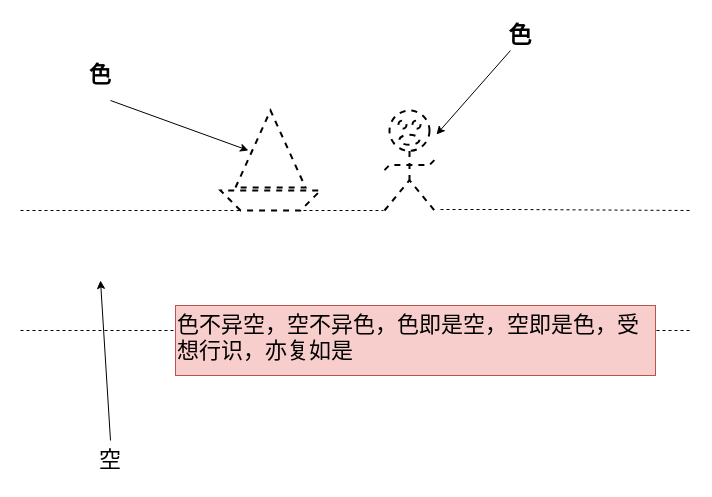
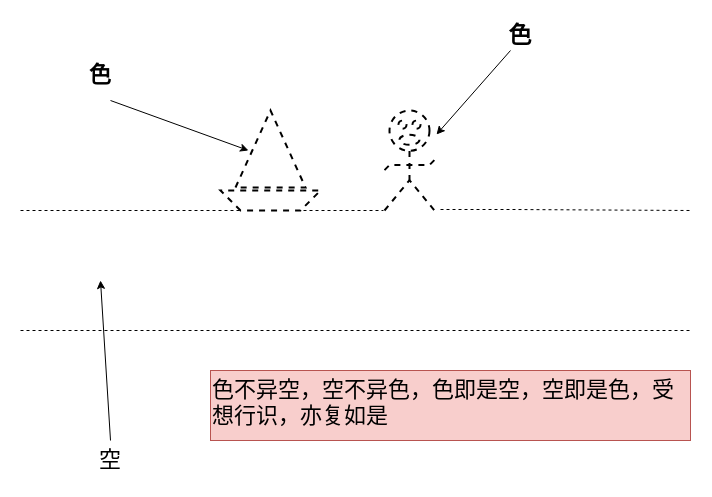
(416, 341) -> (451, 406)
